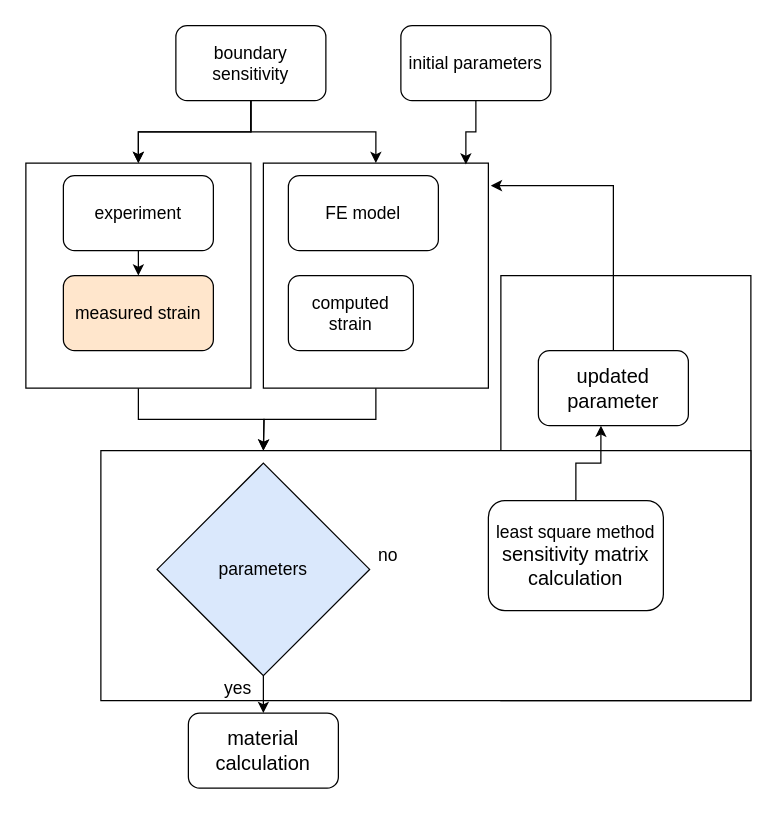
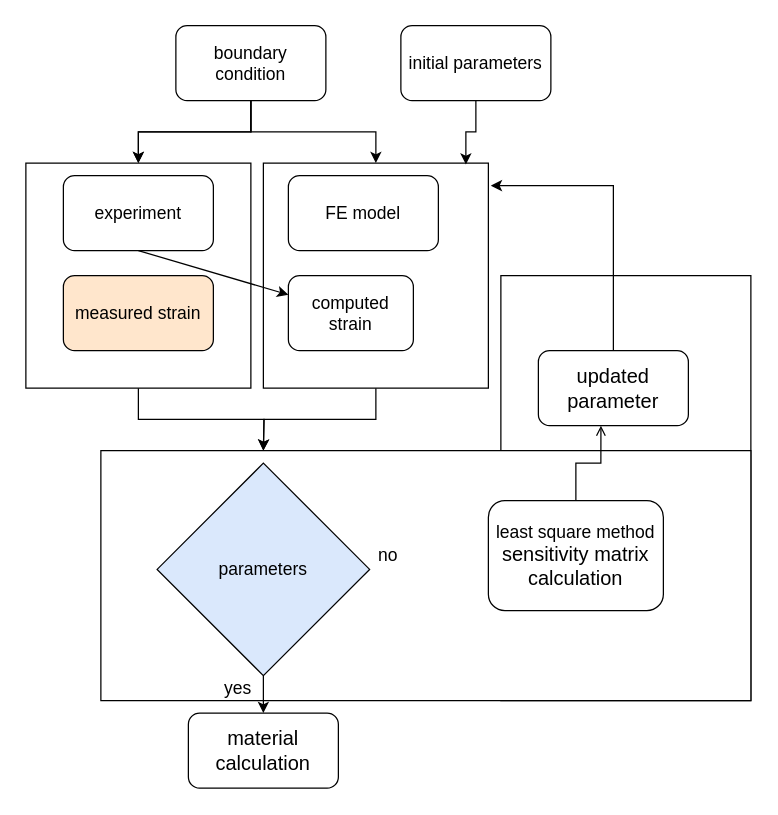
(251, 63) -> (251, 63)
(138, 259) -> (209, 272)
(601, 436) -> (601, 434)
